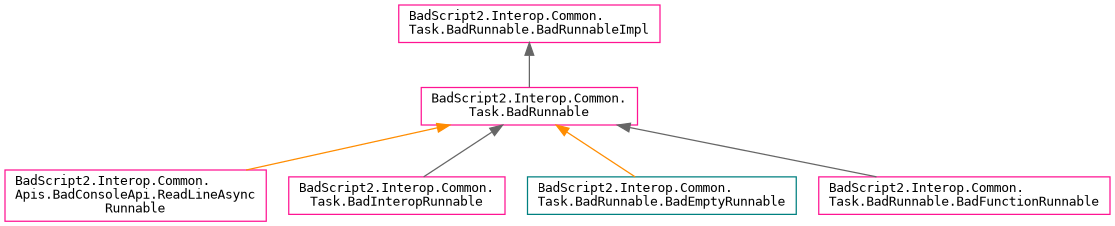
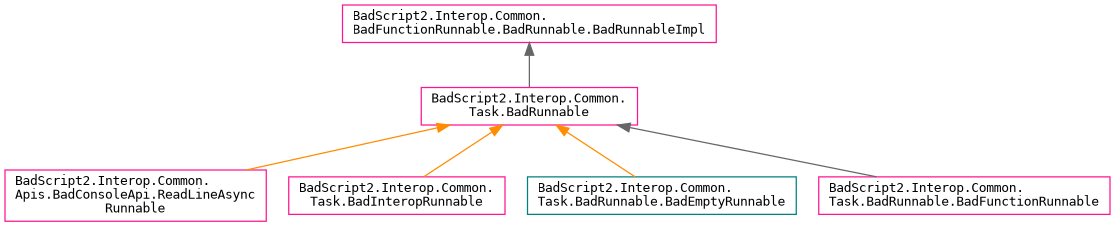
(529, 24) -> (529, 24)
(458, 154) -> (458, 154)
